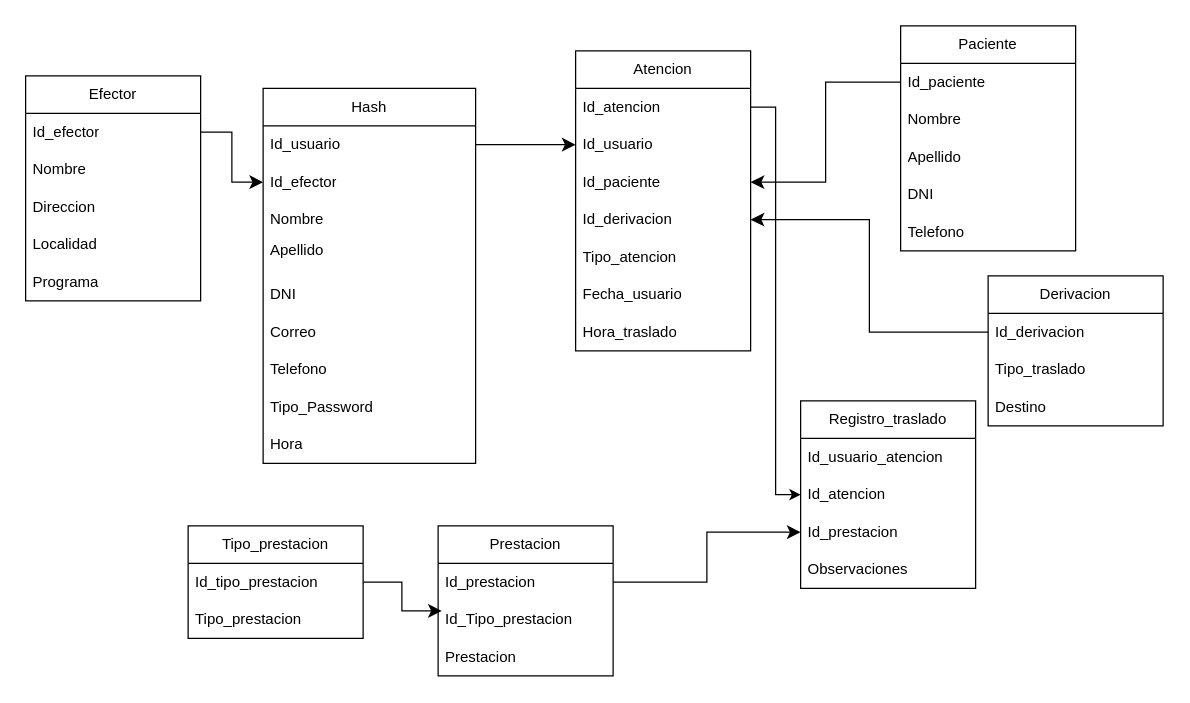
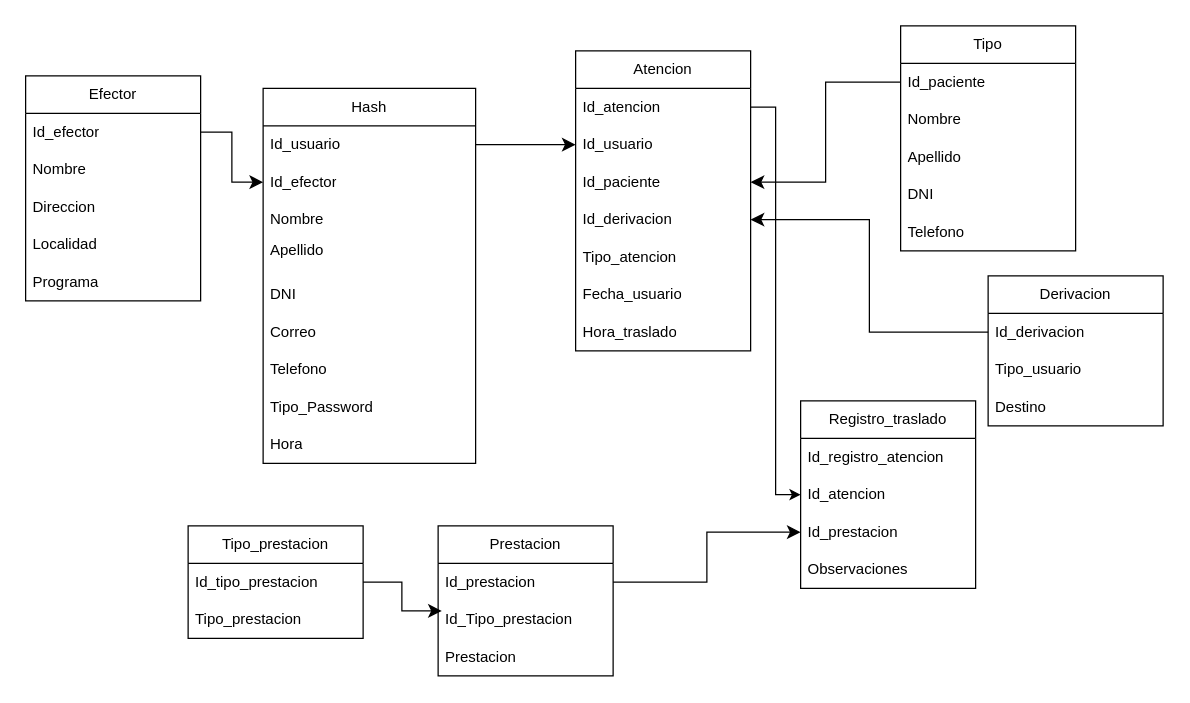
(988, 44) -> (988, 44)
(1046, 369) -> (1042, 369)
(884, 457) -> (888, 457)
